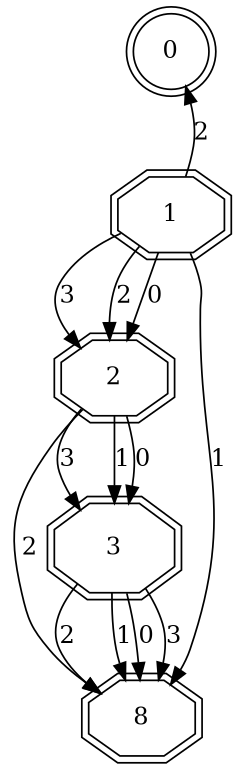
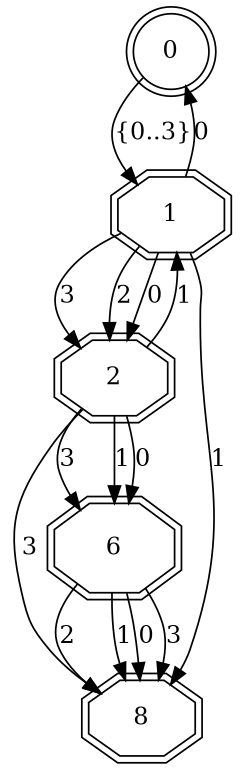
none -> (114, 122)
(202, 133) -> (202, 133)
none -> (170, 312)
(30, 548) -> (30, 548)
(114, 548) -> (114, 548)
